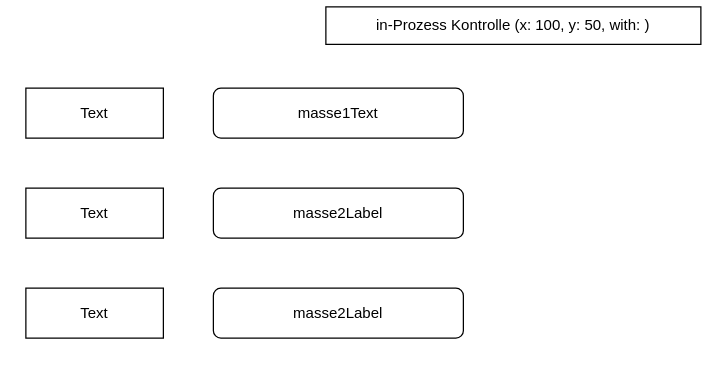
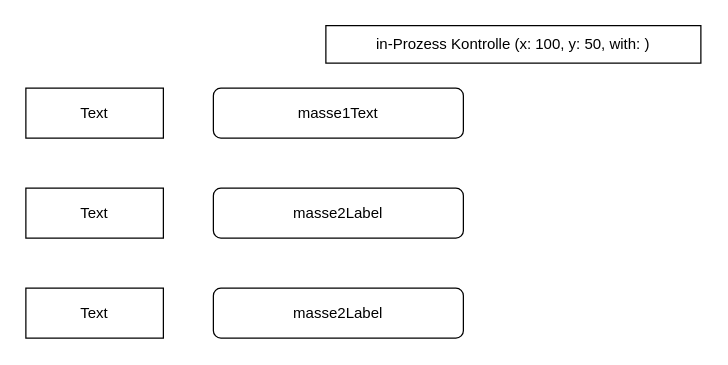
(513, 26) -> (513, 44)
